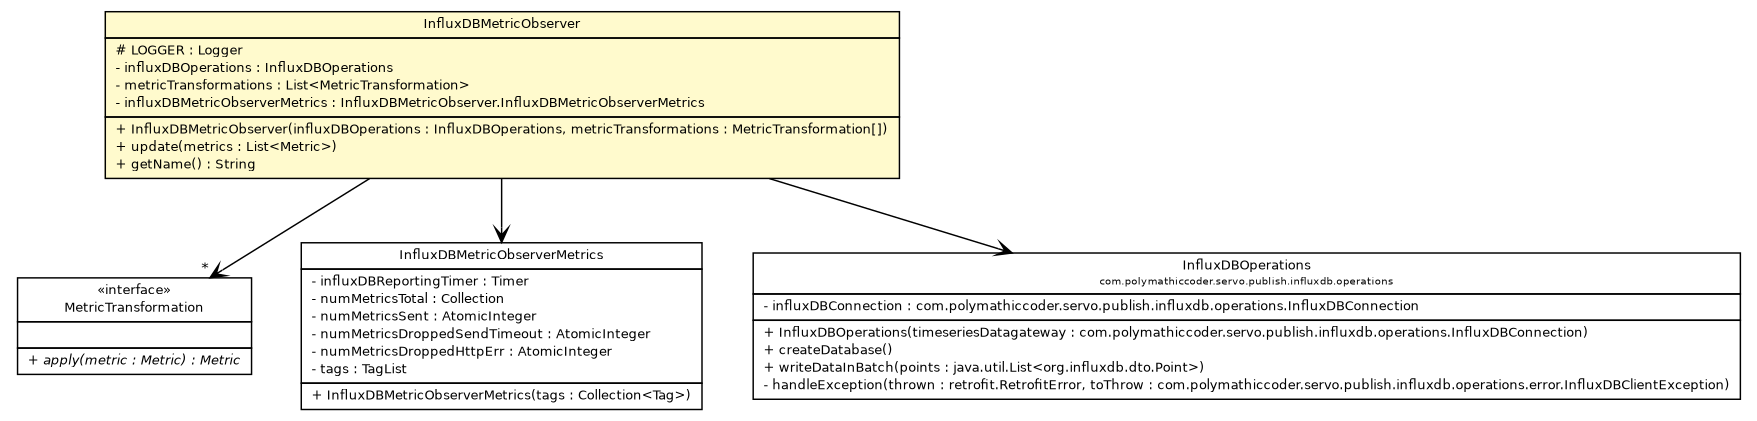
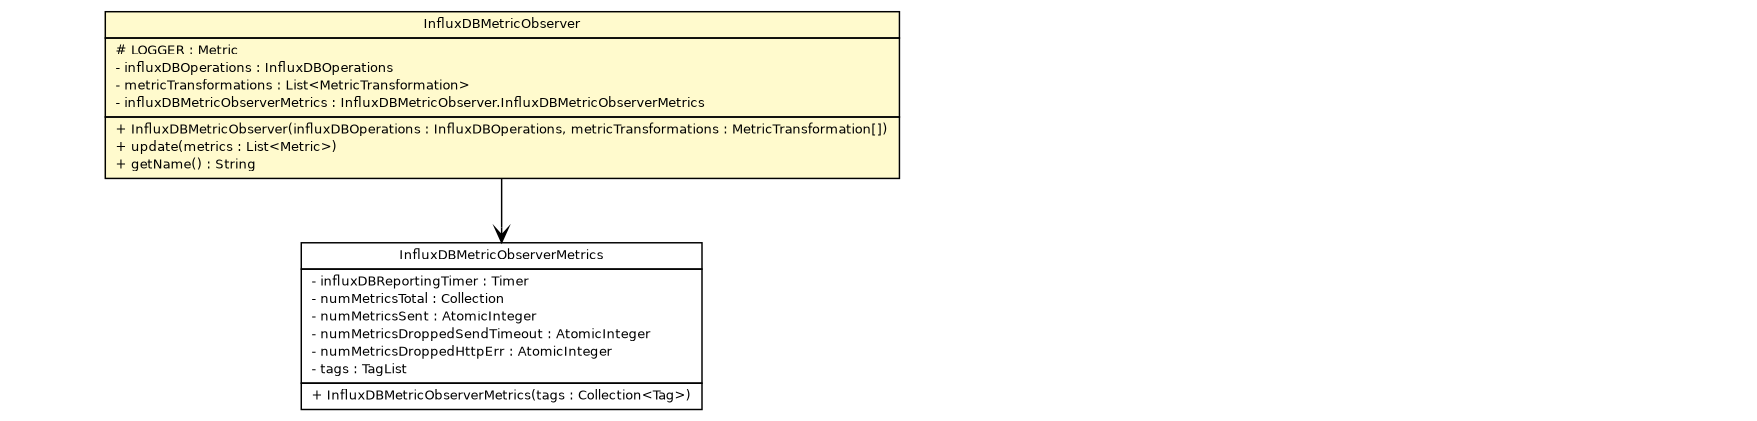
(180, 50) -> (178, 50)
(135, 326) -> none
(1246, 326) -> none
